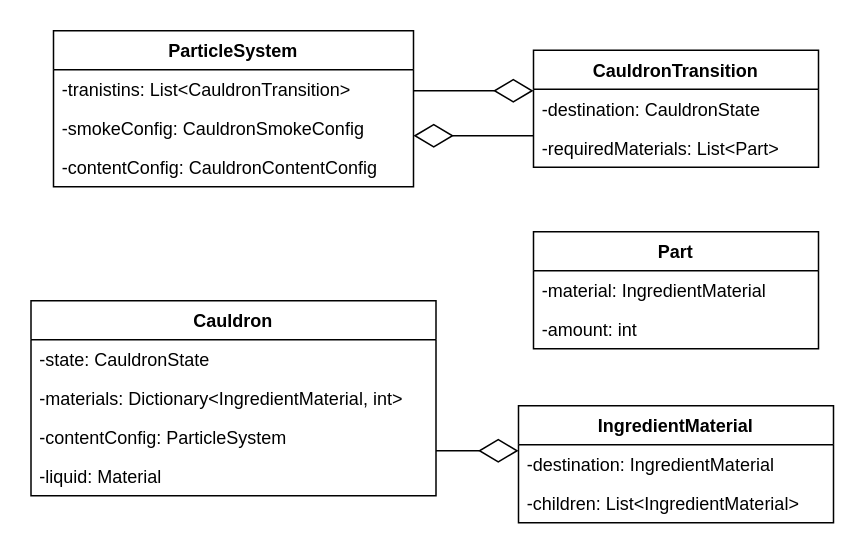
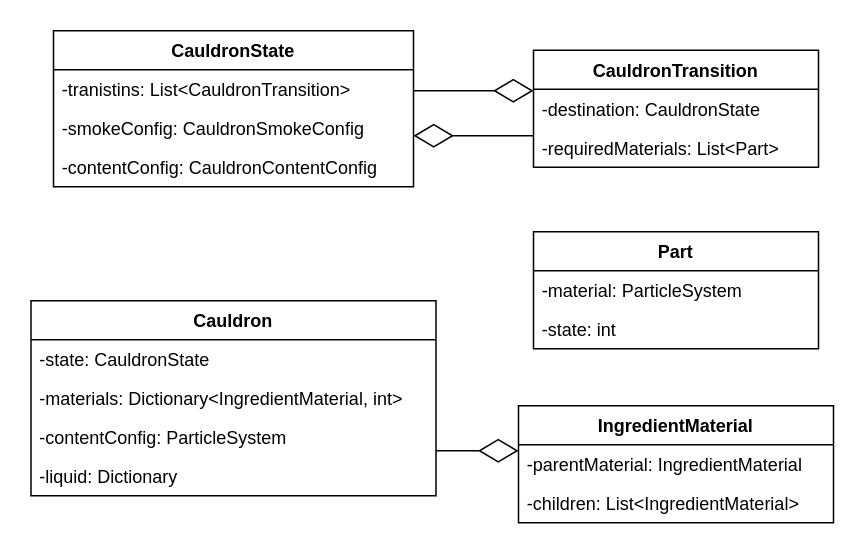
(233, 51) -> (233, 51)
(671, 291) -> (653, 291)
(595, 330) -> (590, 330)
(671, 465) -> (687, 465)
(108, 477) -> (118, 477)
